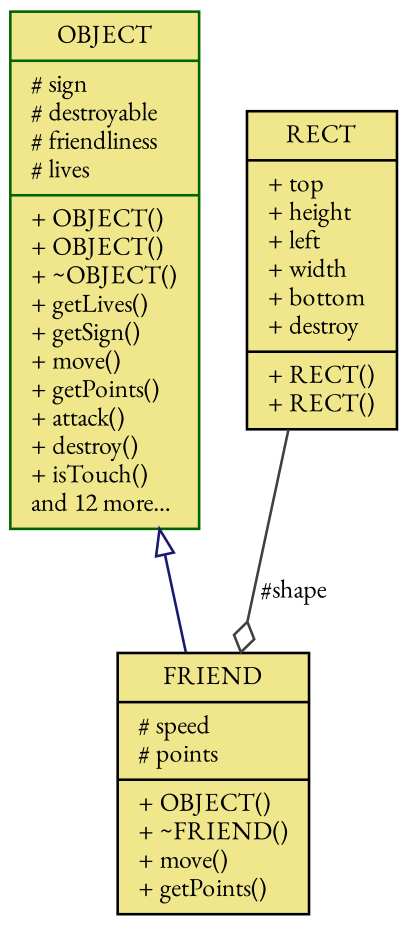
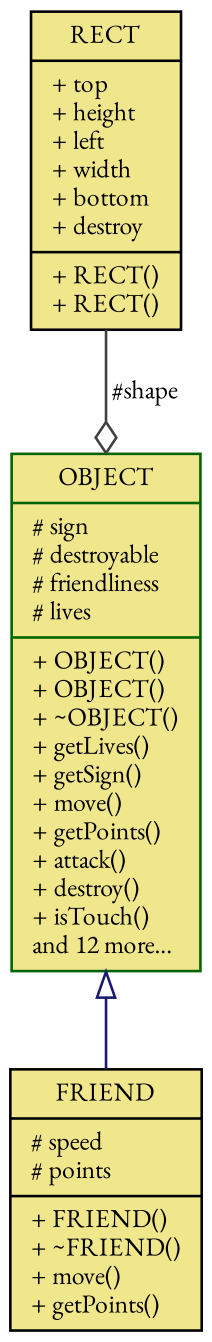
(268, 525) -> (106, 376)
(206, 803) -> (100, 1219)
